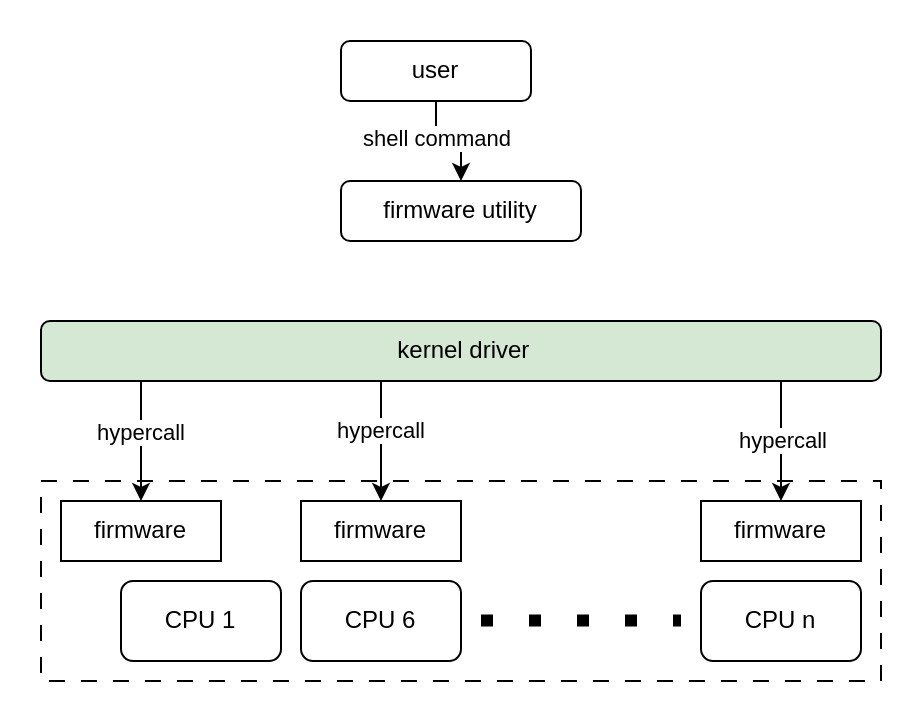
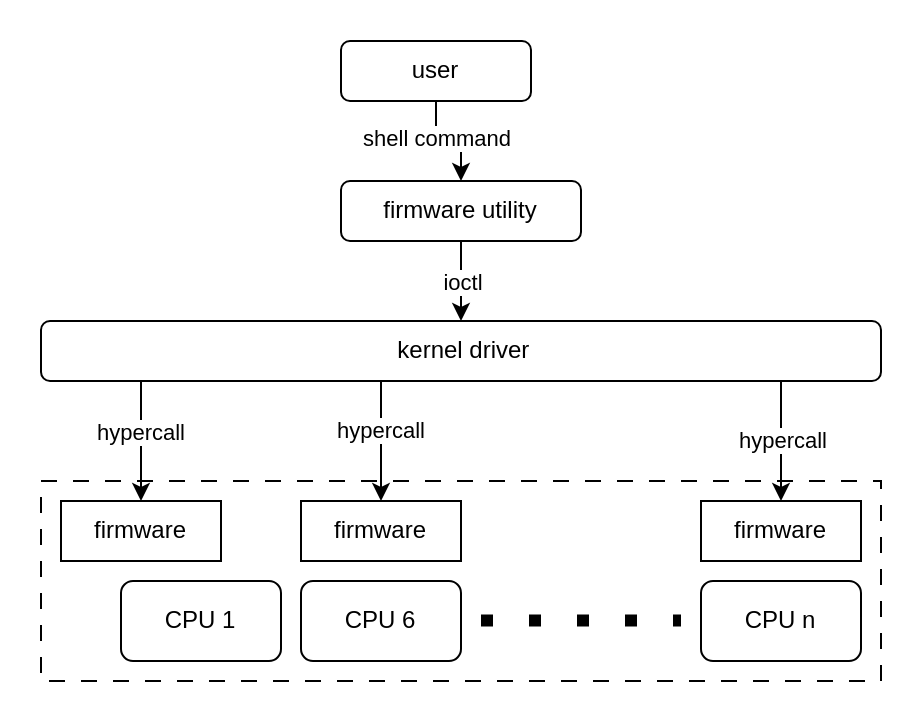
none -> (461, 271)
(461, 351) -> (461, 351)
